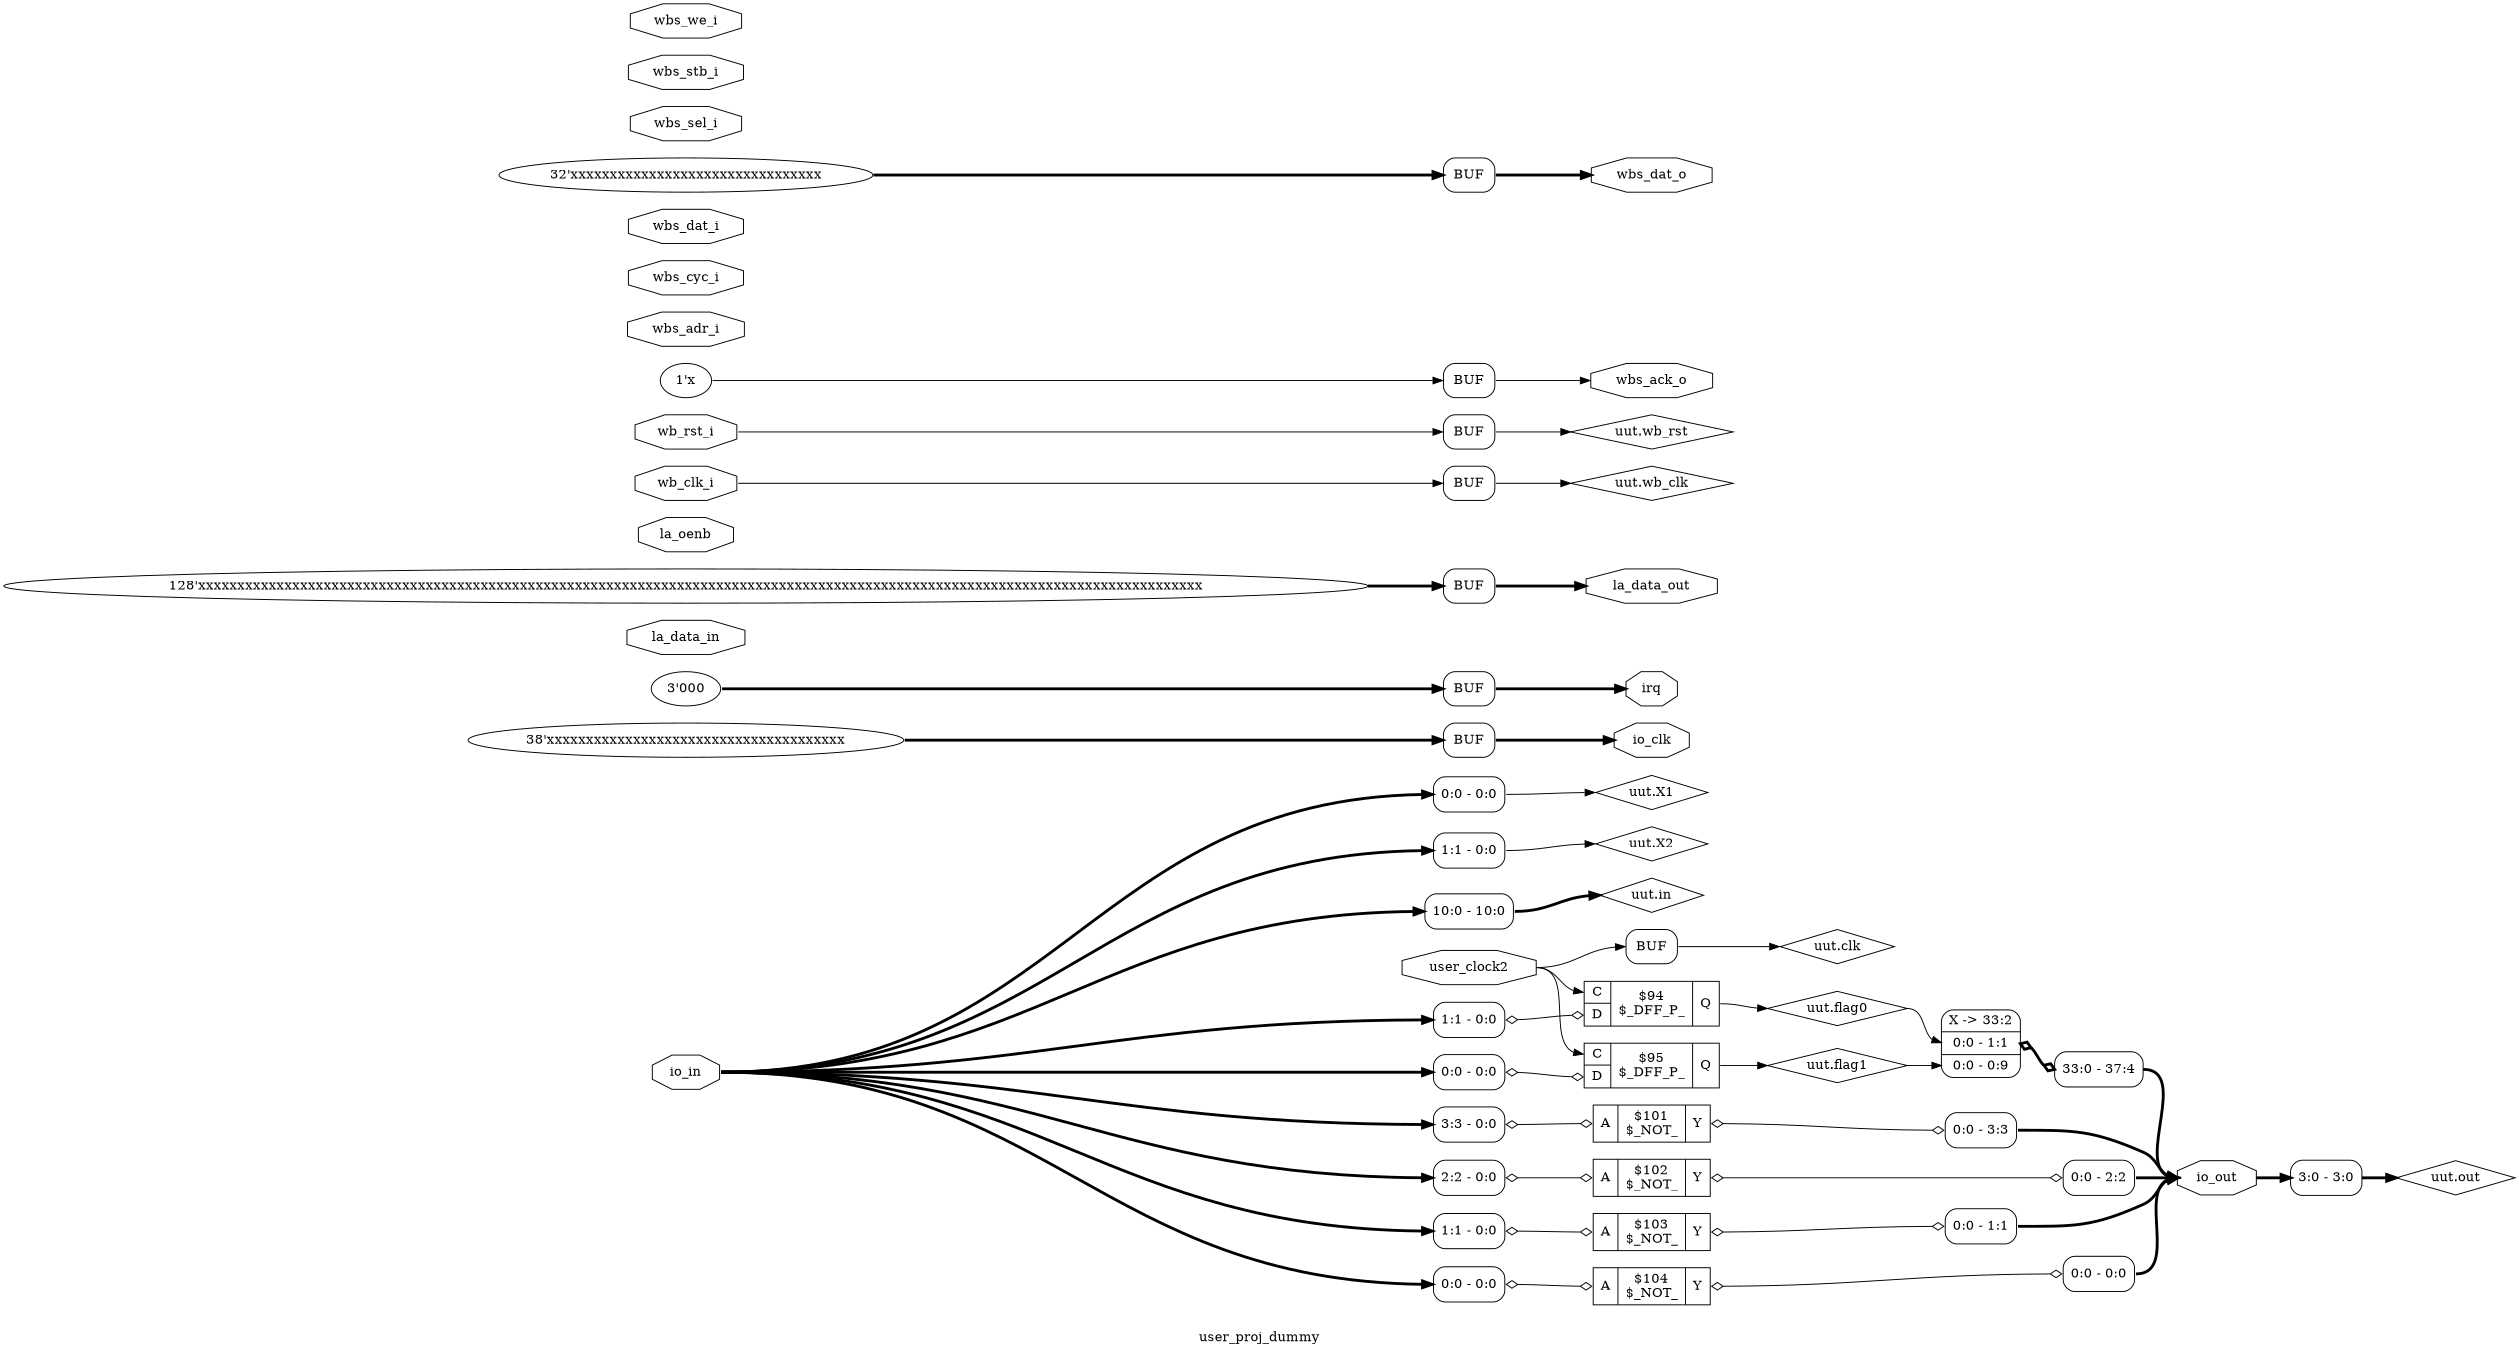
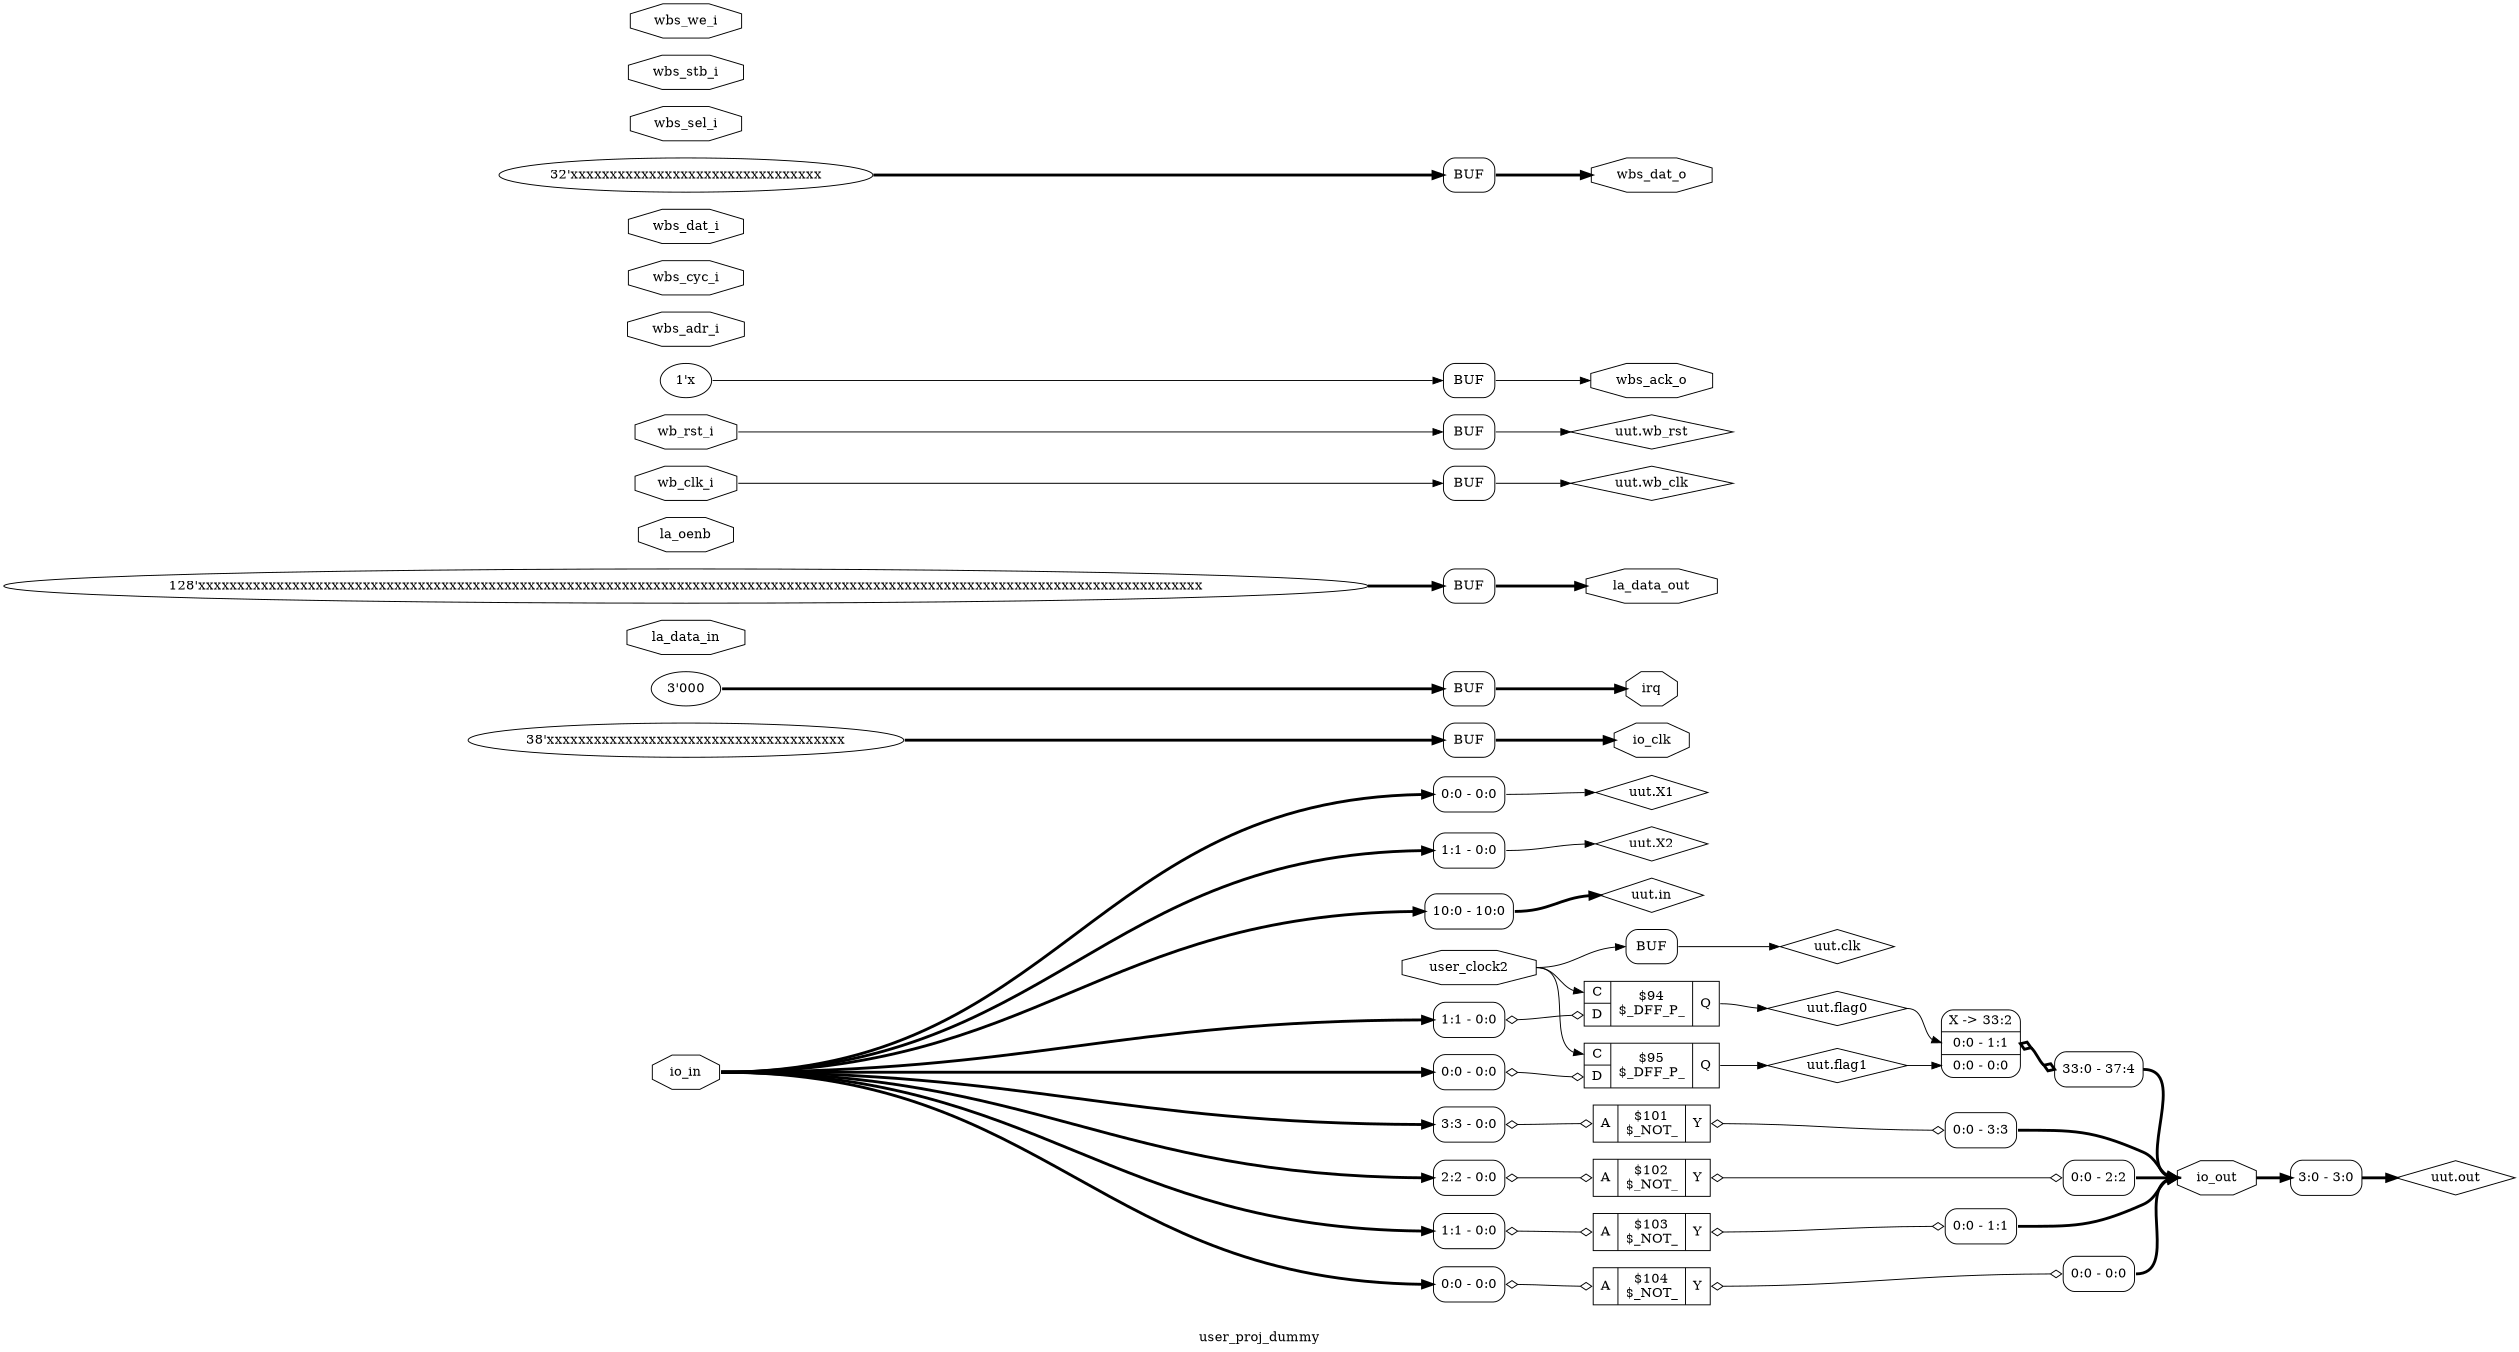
(1981, 1066) -> (1981, 1066)
